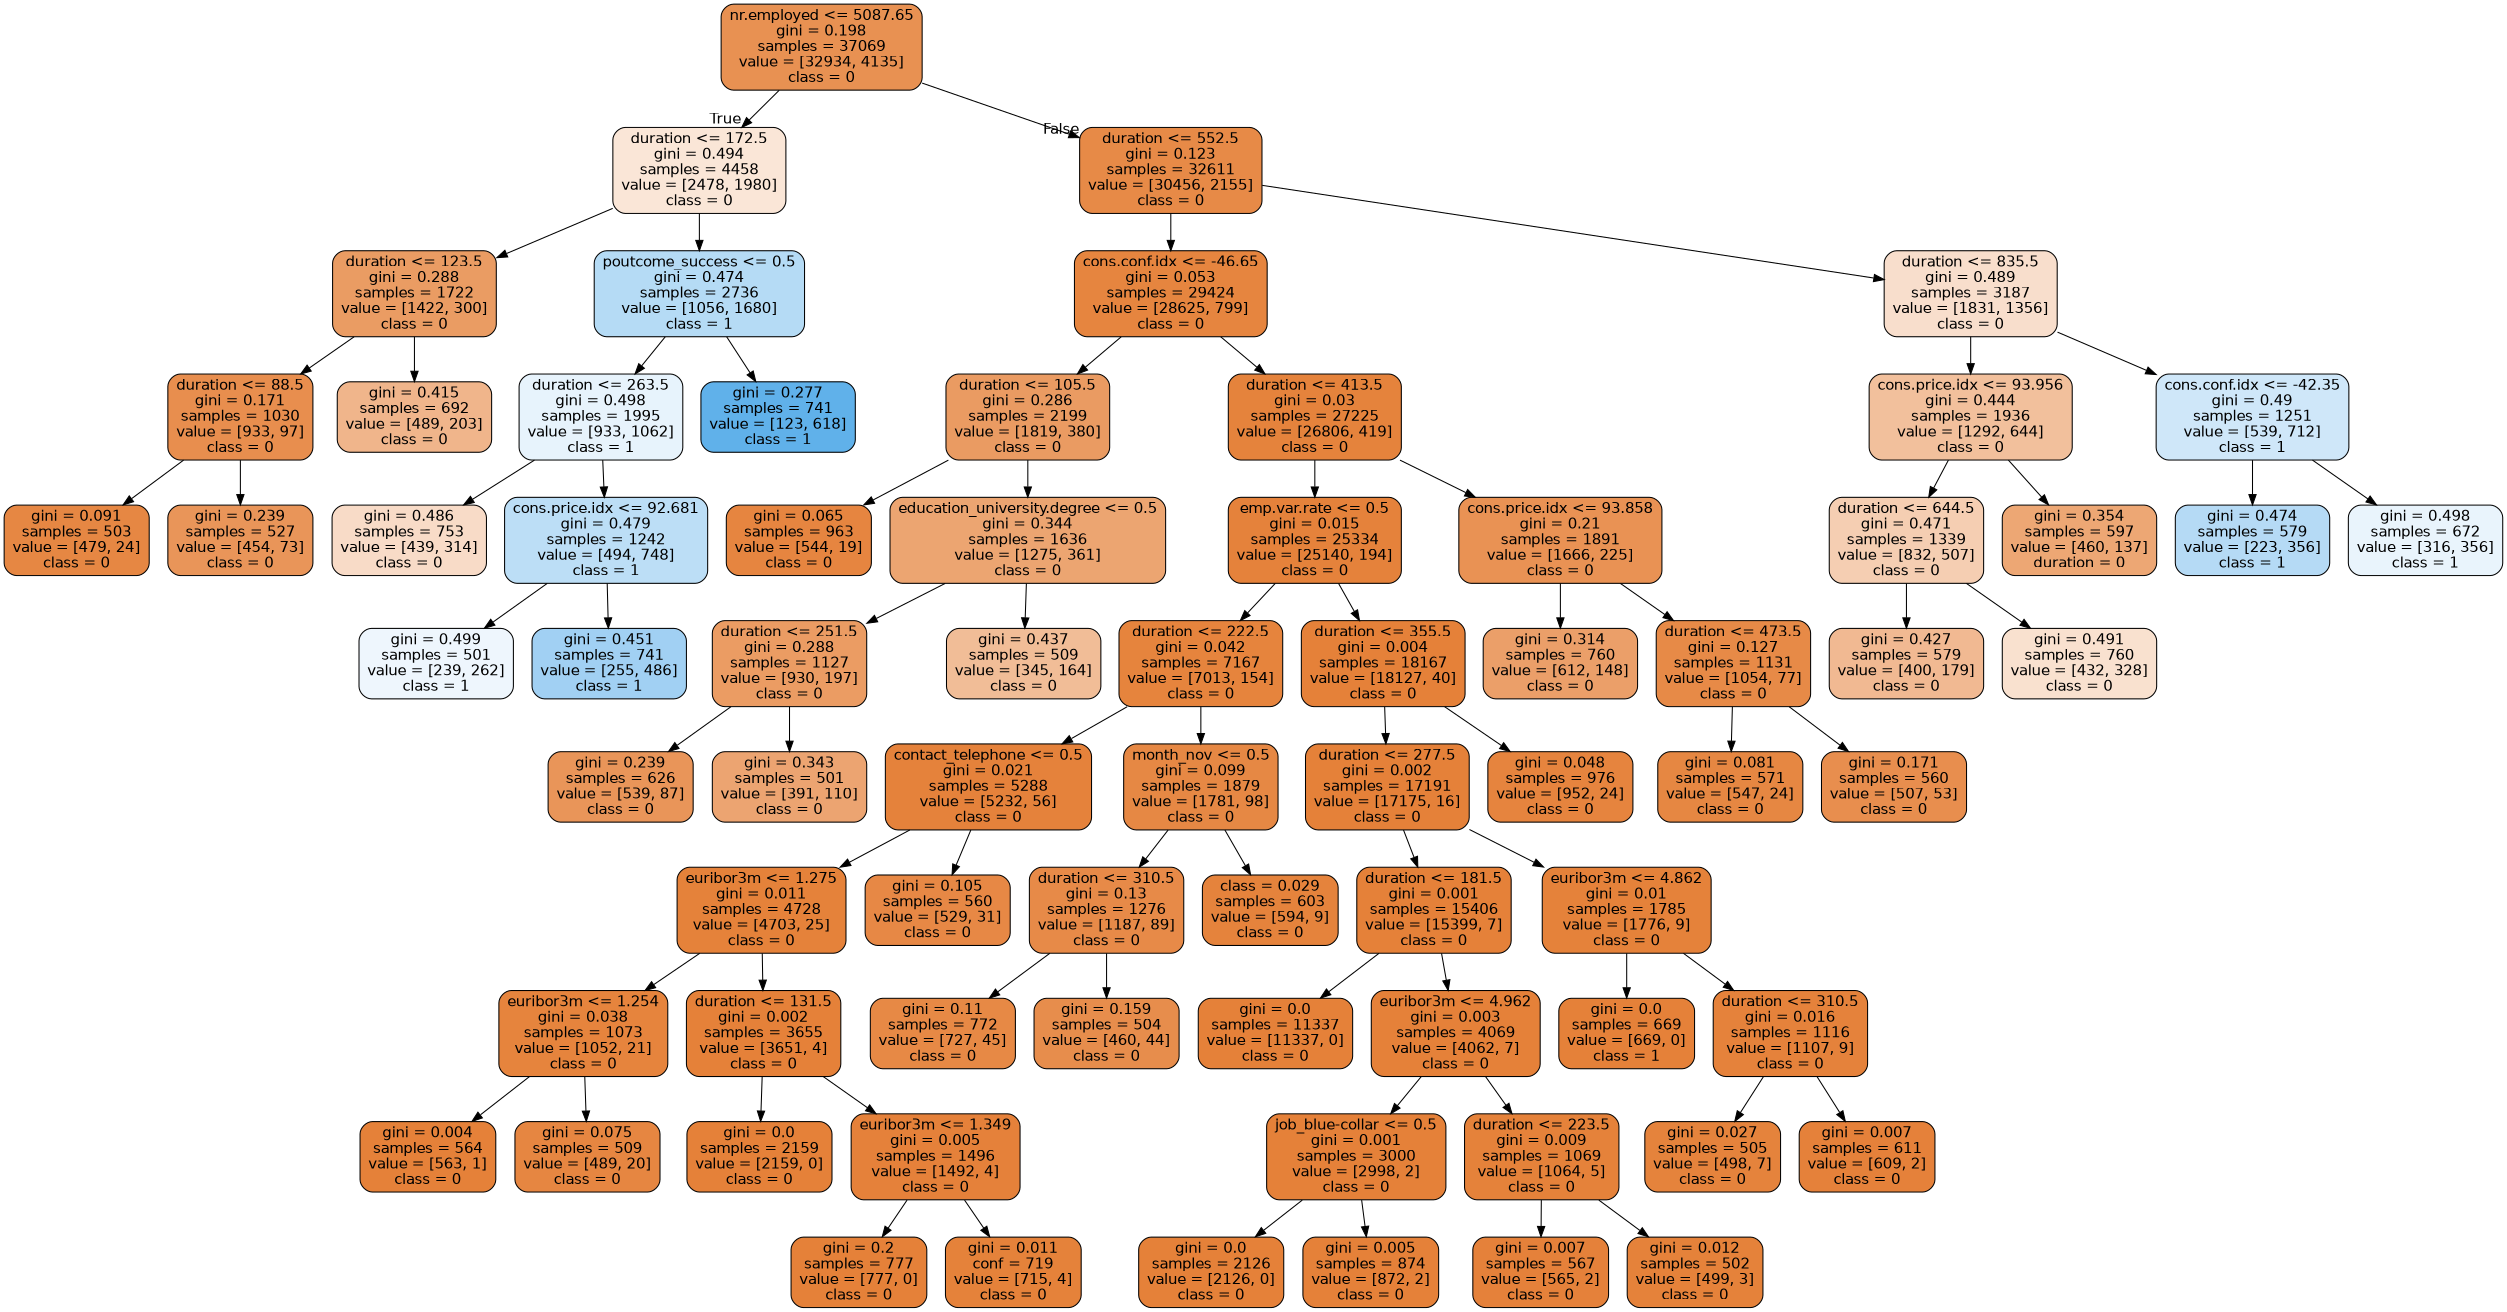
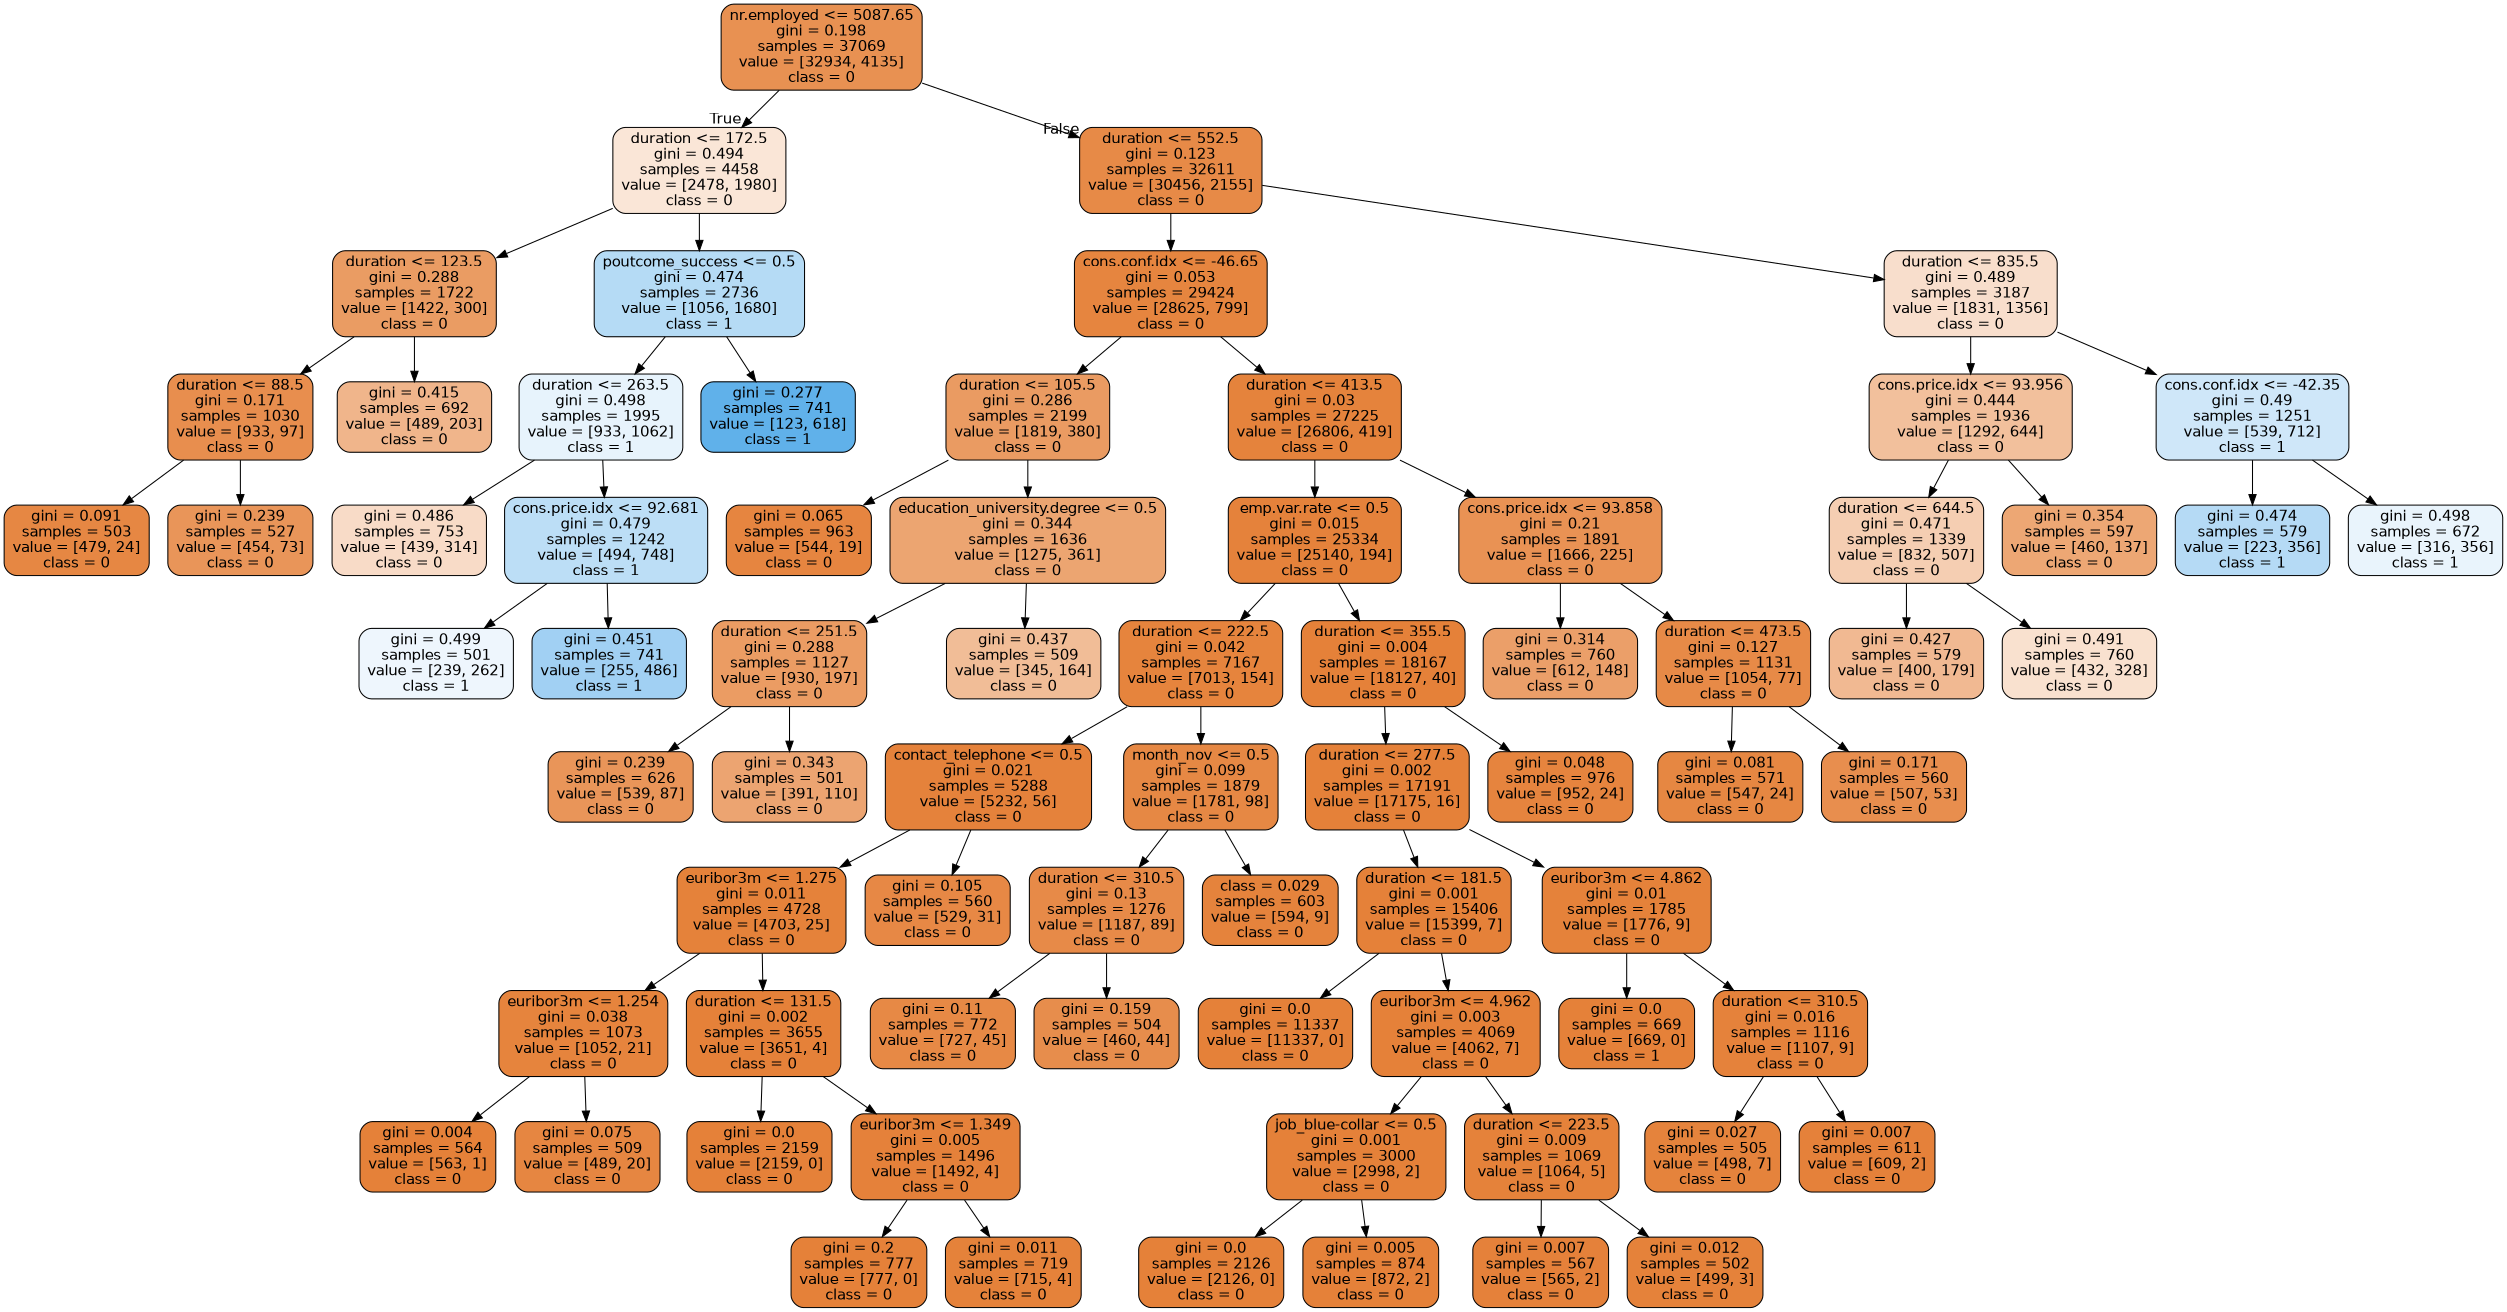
(2079, 540) -> (2079, 540)
(1013, 1272) -> (1013, 1272)
